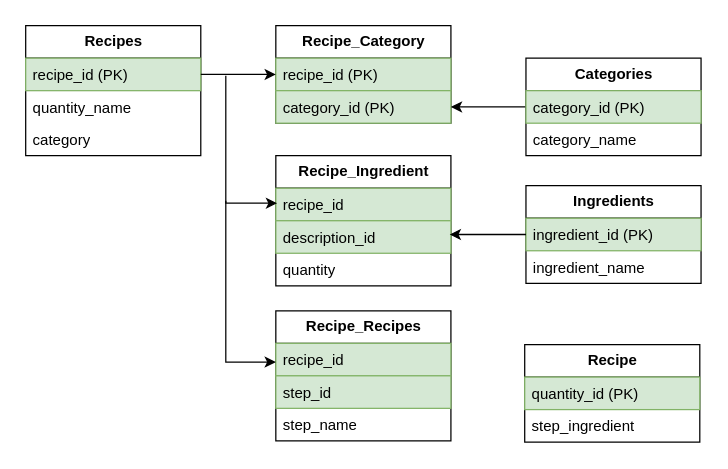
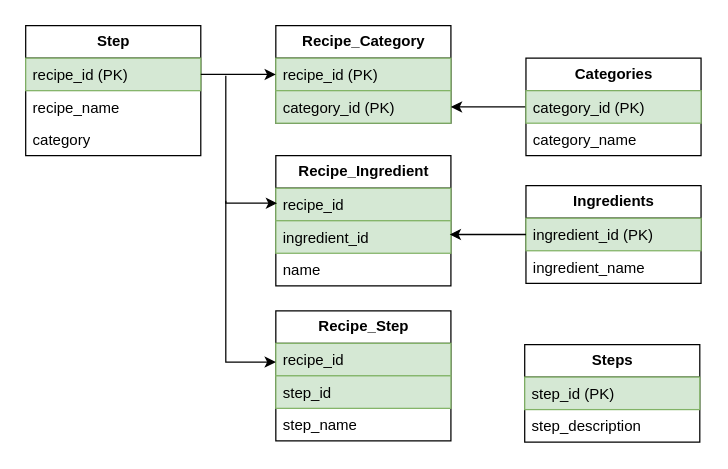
(114, 42) -> (114, 42)
(86, 108) -> (77, 108)
(336, 238) -> (332, 238)
(315, 271) -> (300, 271)
(364, 327) -> (364, 327)
(613, 361) -> (613, 361)
(593, 395) -> (578, 395)
(591, 427) -> (595, 427)
